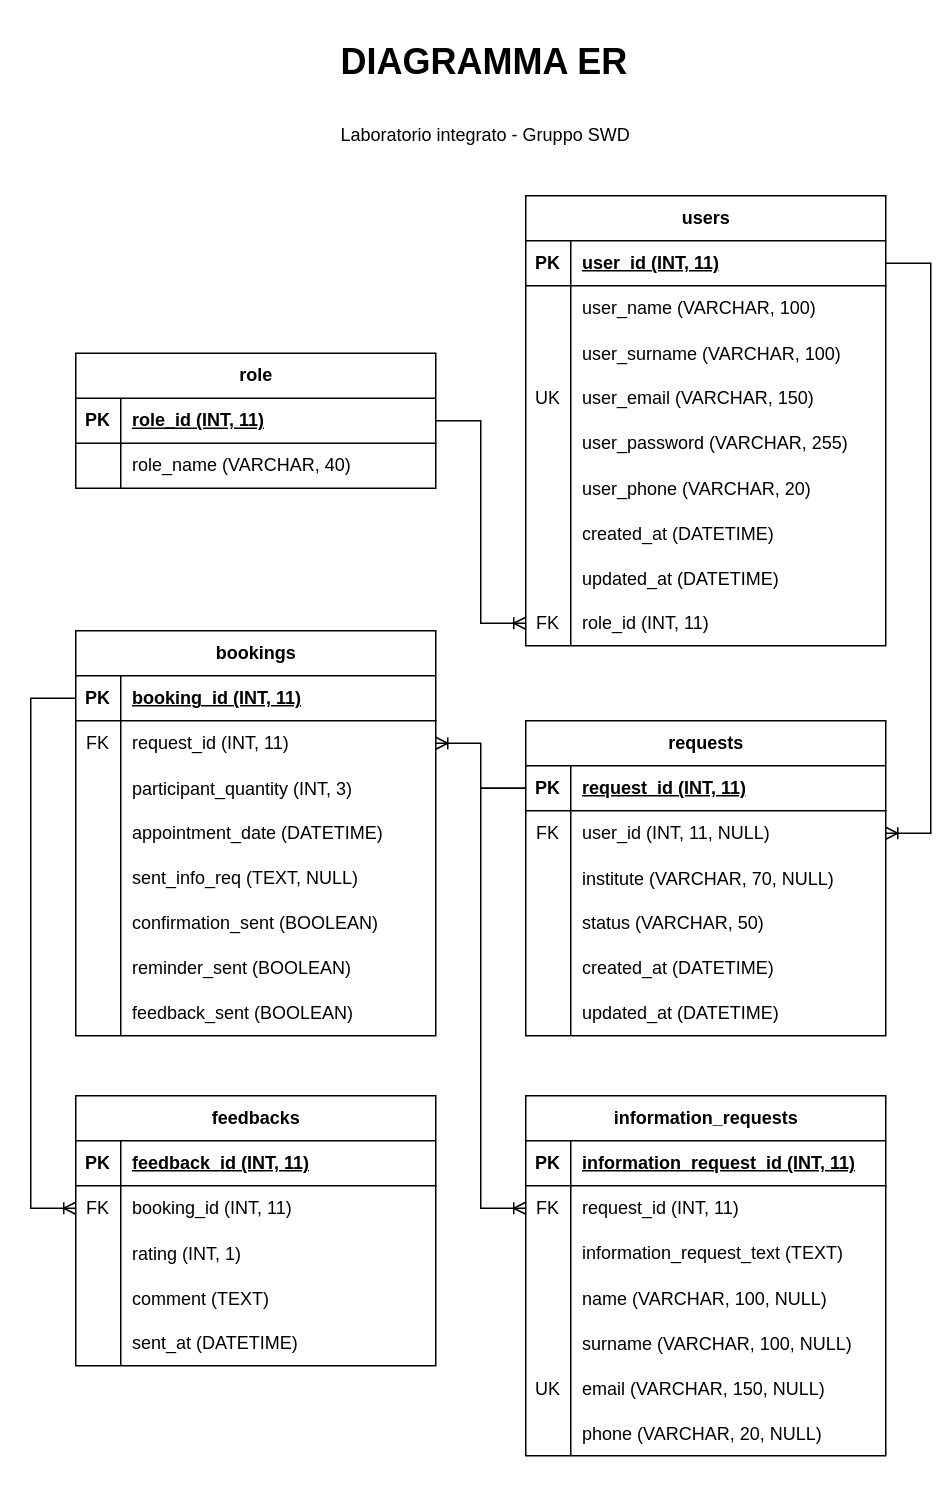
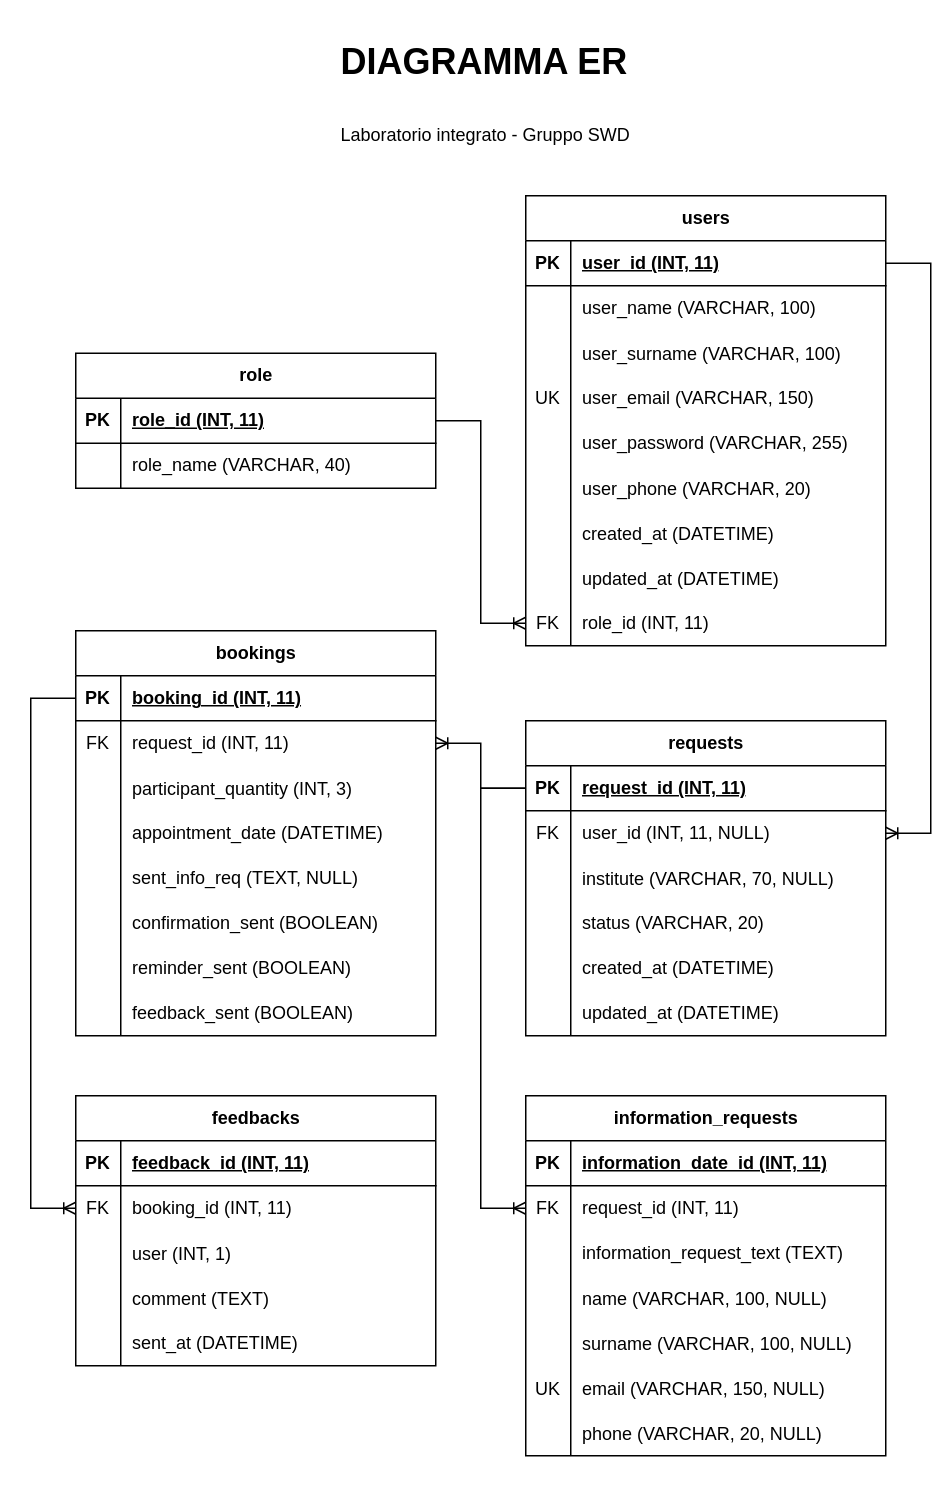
(677, 923) -> (677, 923)
(732, 1163) -> (717, 1163)
(198, 1254) -> (191, 1254)
